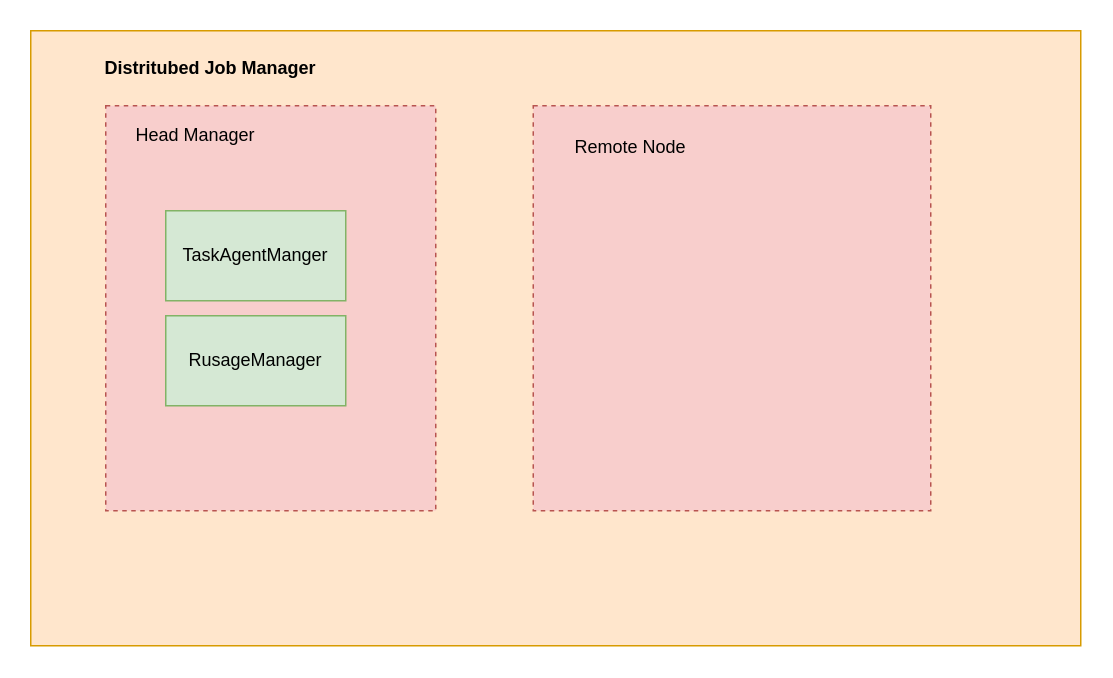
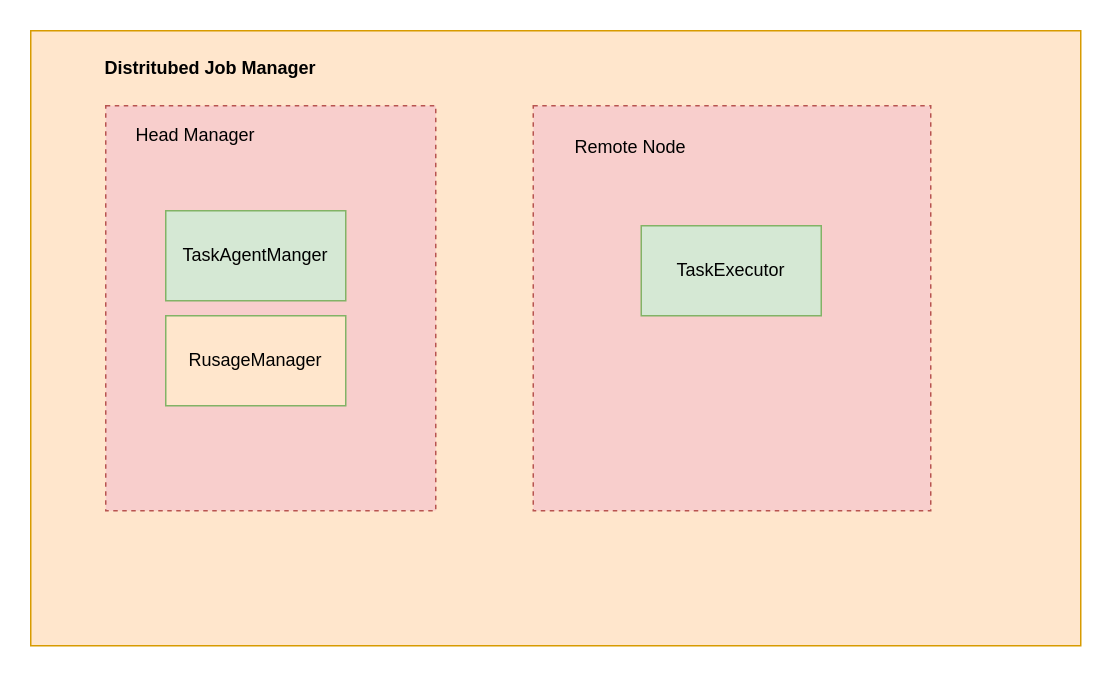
none -> (731, 271)
(256, 361) -> (256, 361)
